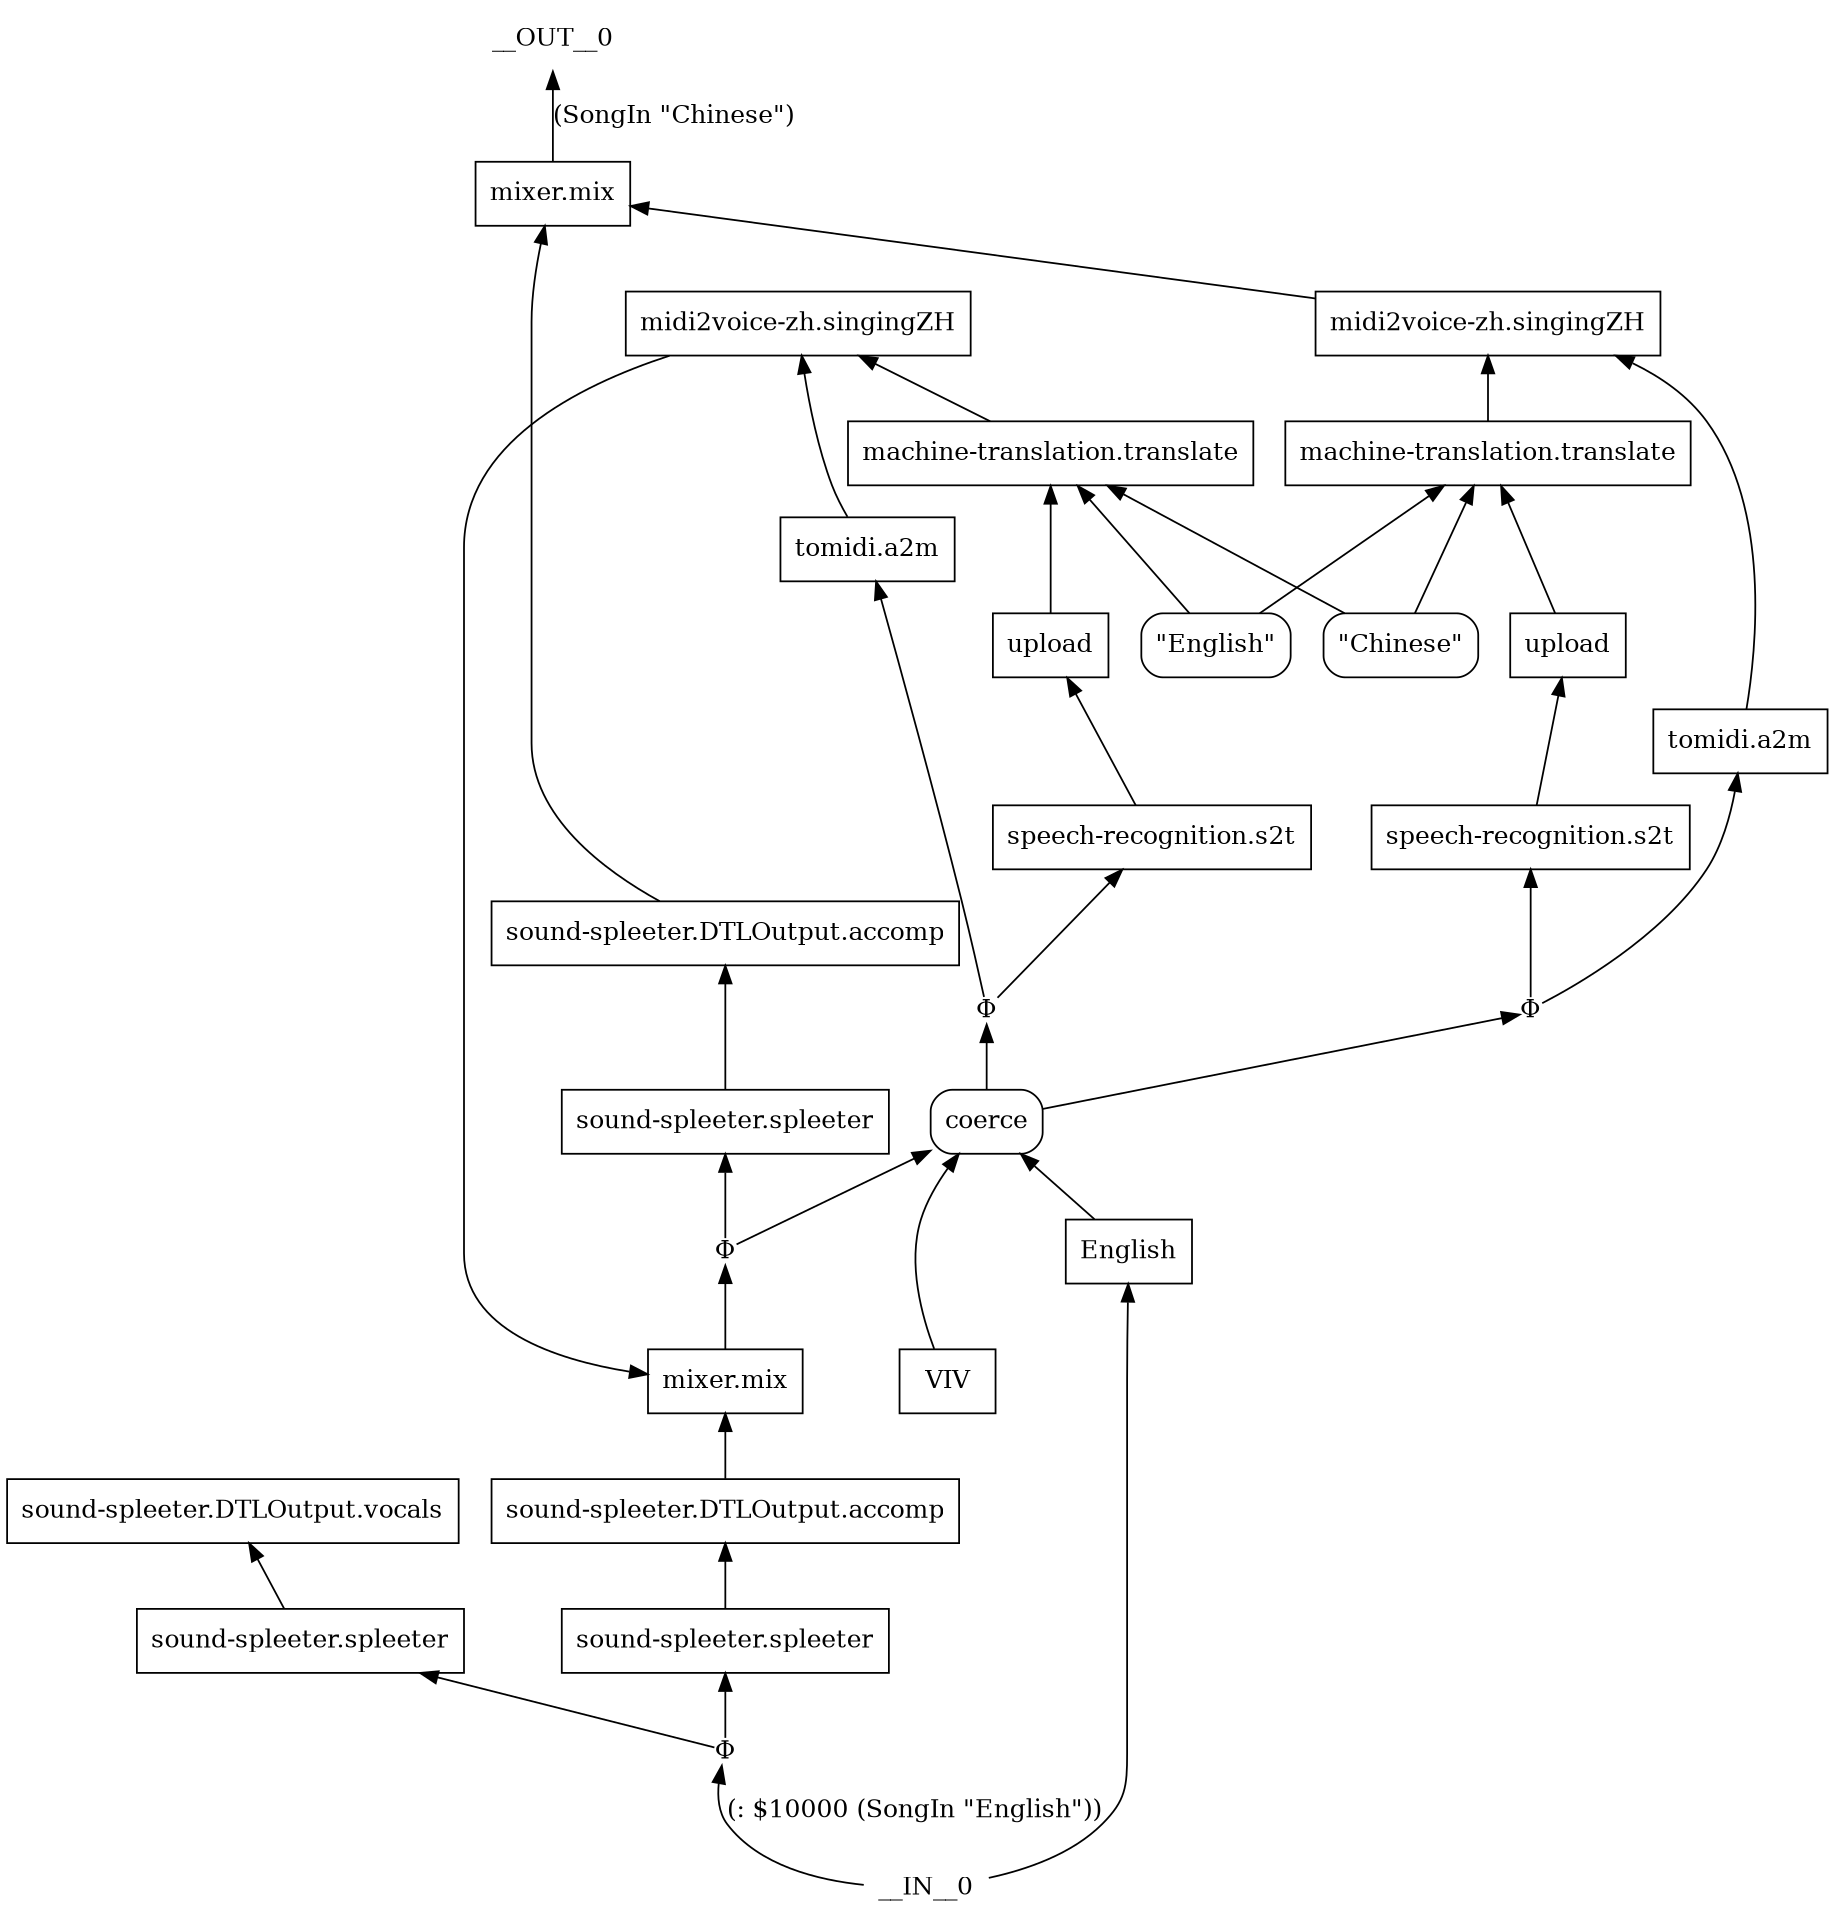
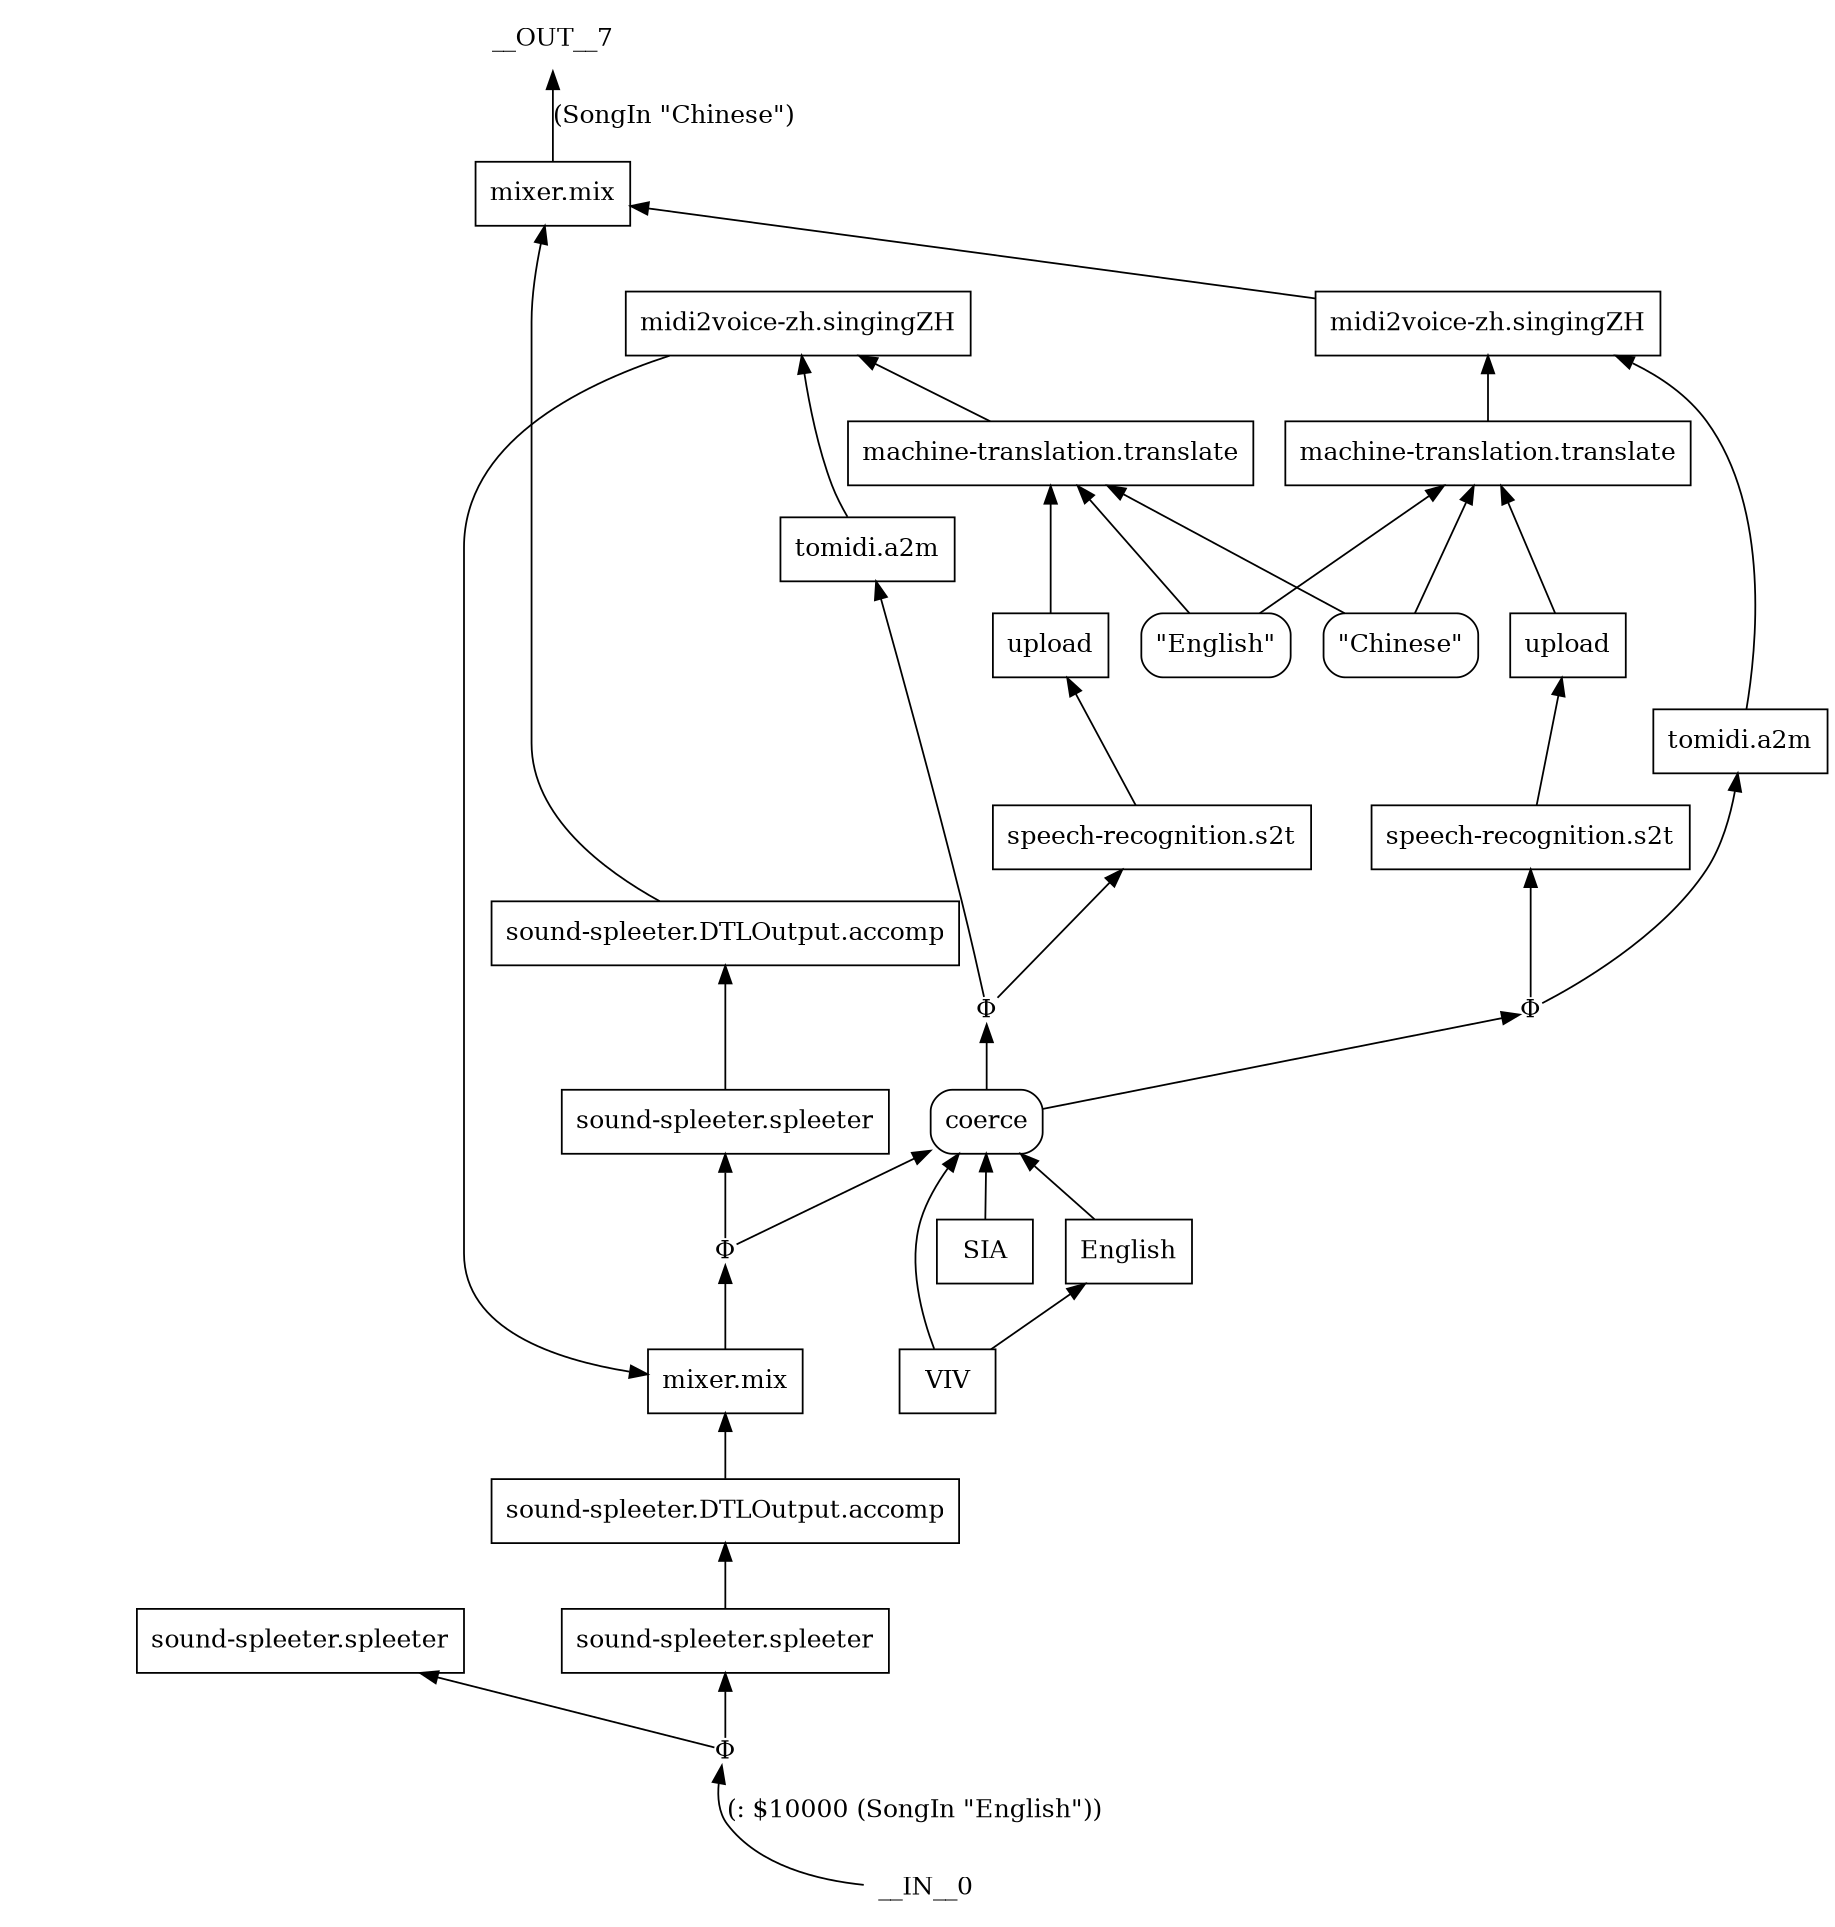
(553, 39) -> (553, 39)
none -> (985, 1252)
(233, 1511) -> none
(1127, 1630) -> (1031, 1322)
